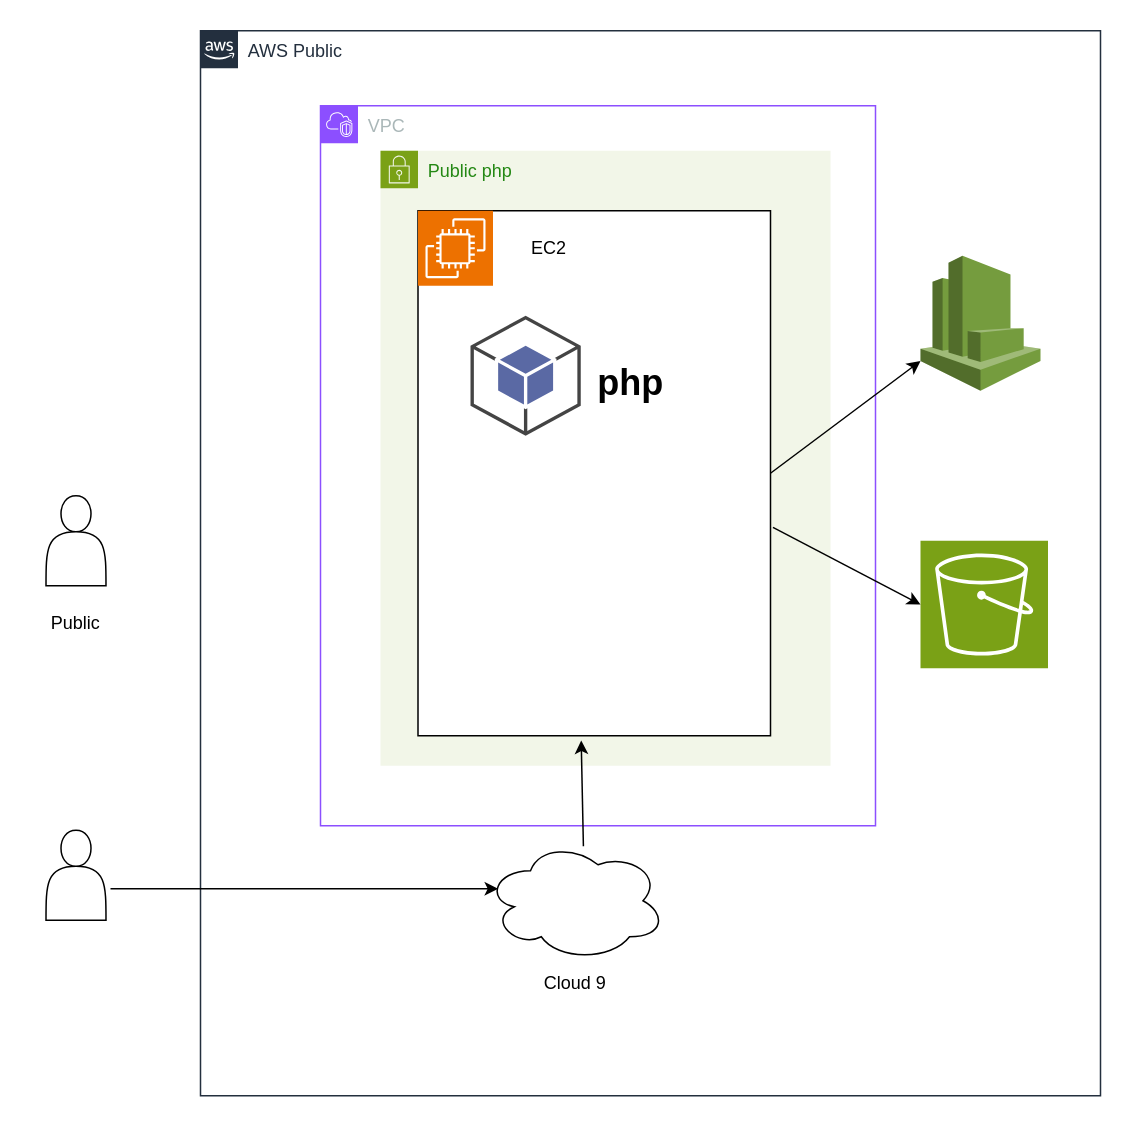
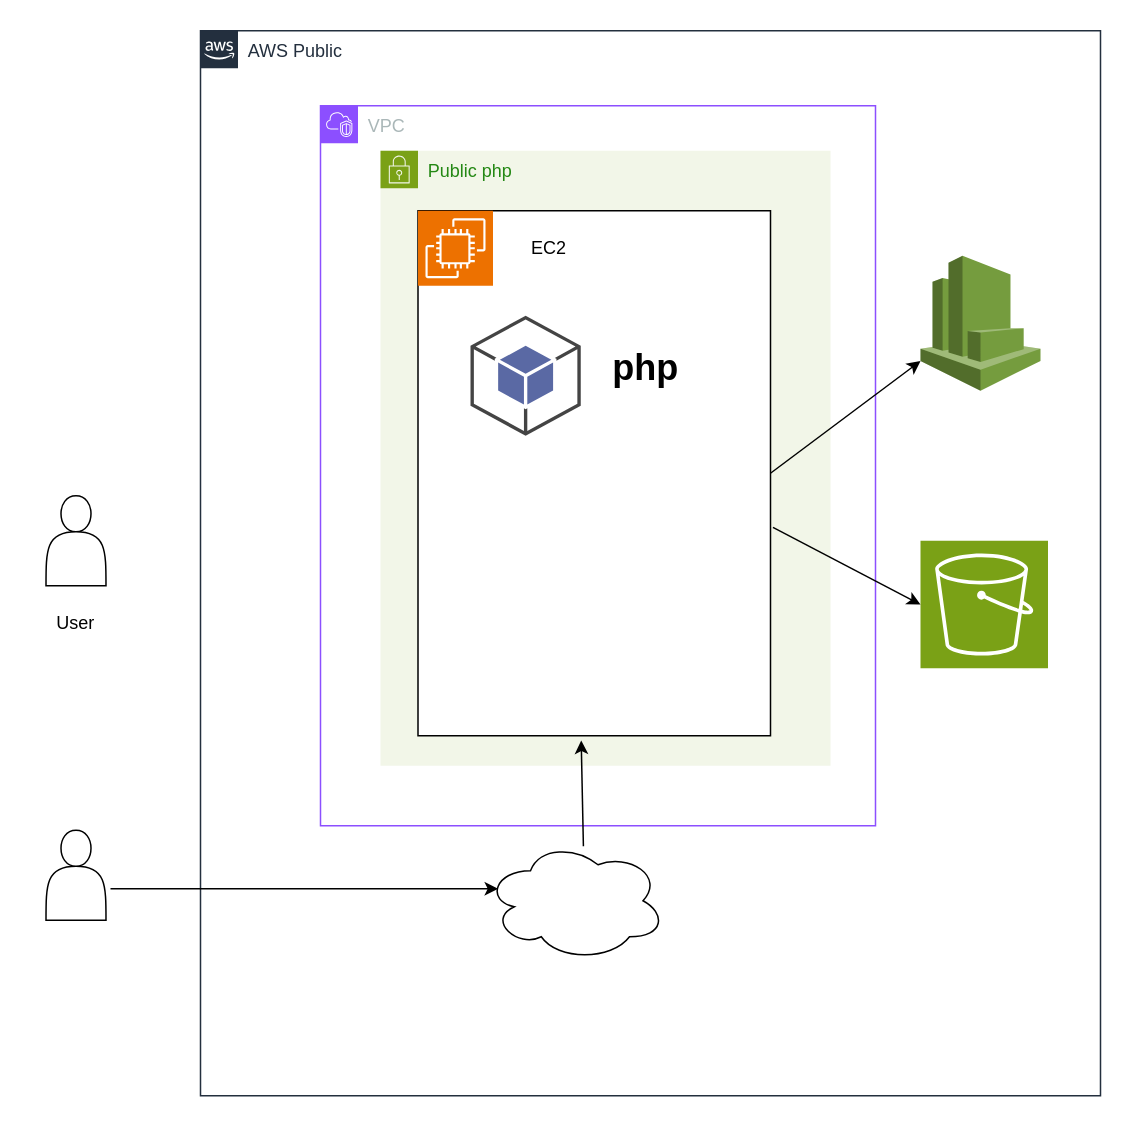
(635, 391) -> (650, 376)
(76, 623) -> (76, 623)
(575, 983) -> none
